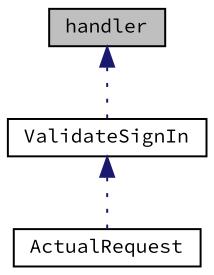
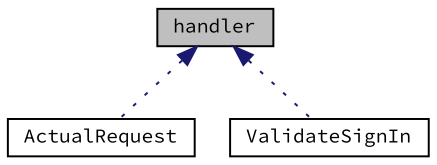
(107, 203) -> (151, 89)
